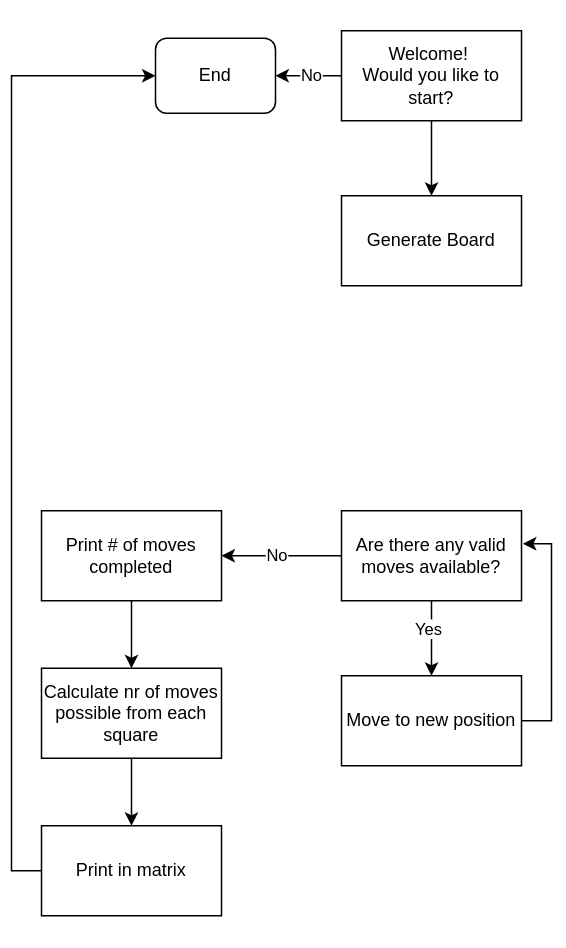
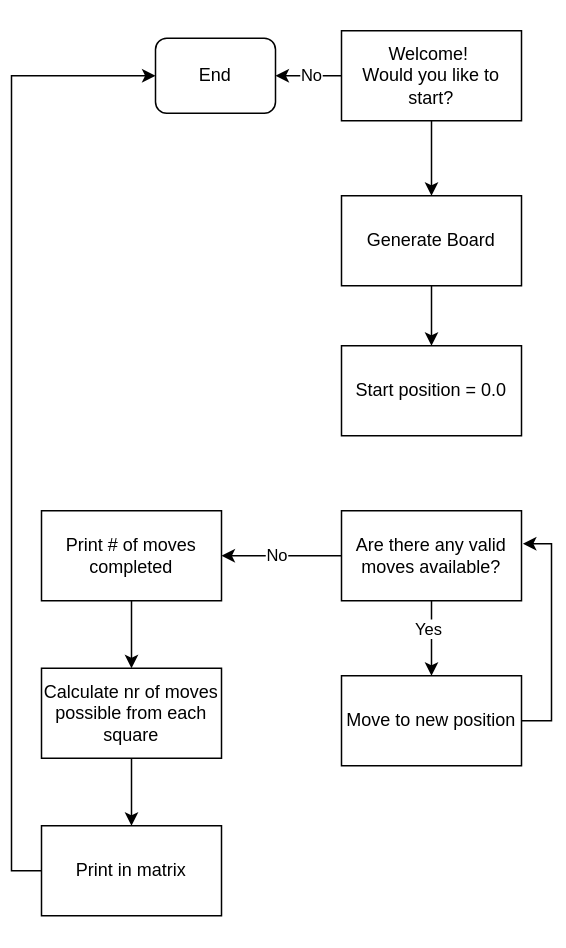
none -> (431, 311)
none -> (431, 391)
